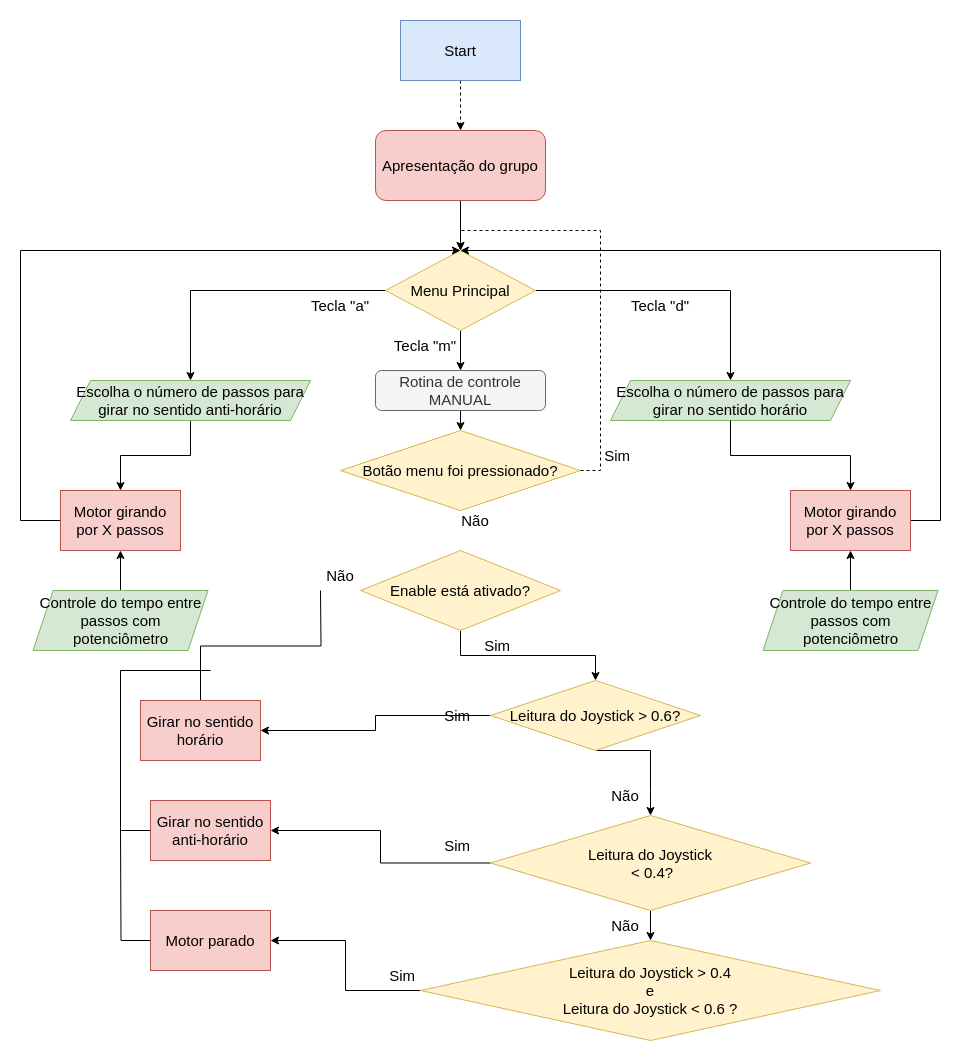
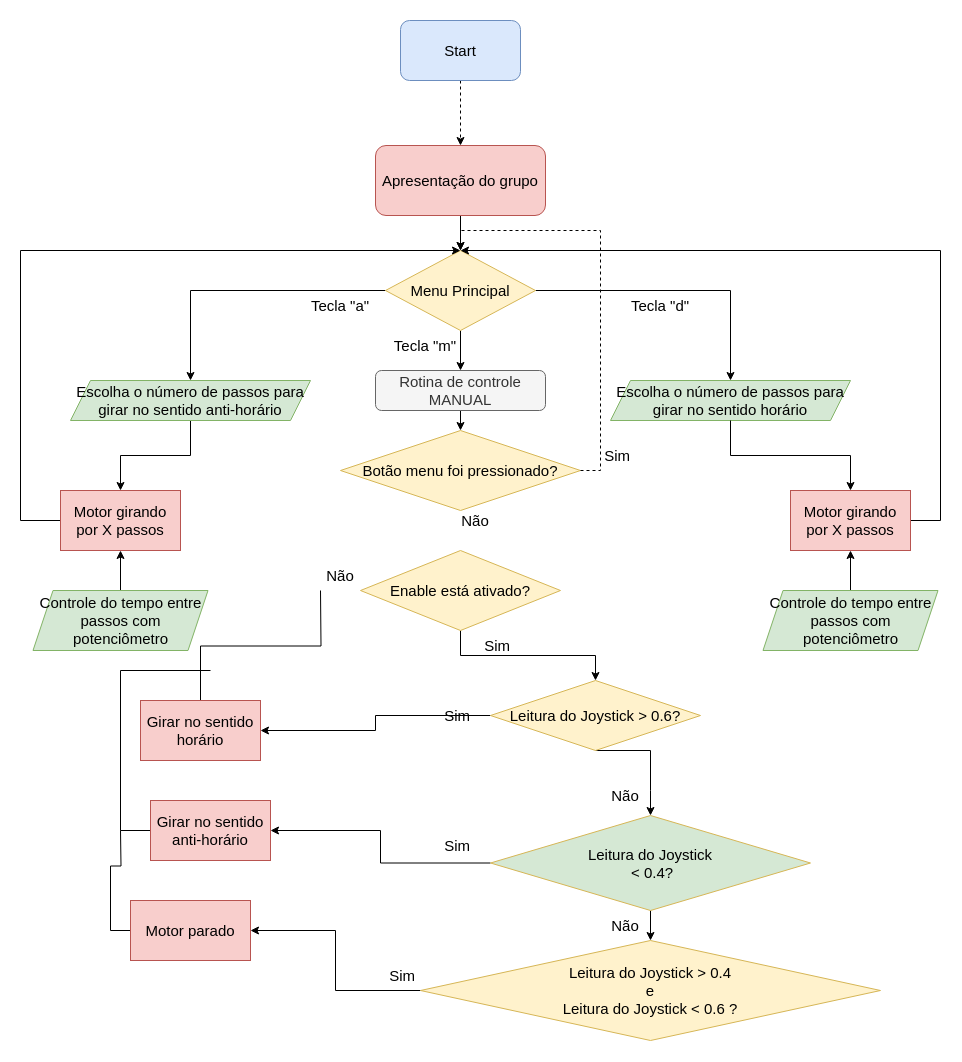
(461, 51) -> (461, 51)
(461, 166) -> (461, 181)
(651, 863) -> (651, 863)
(211, 941) -> (191, 931)
